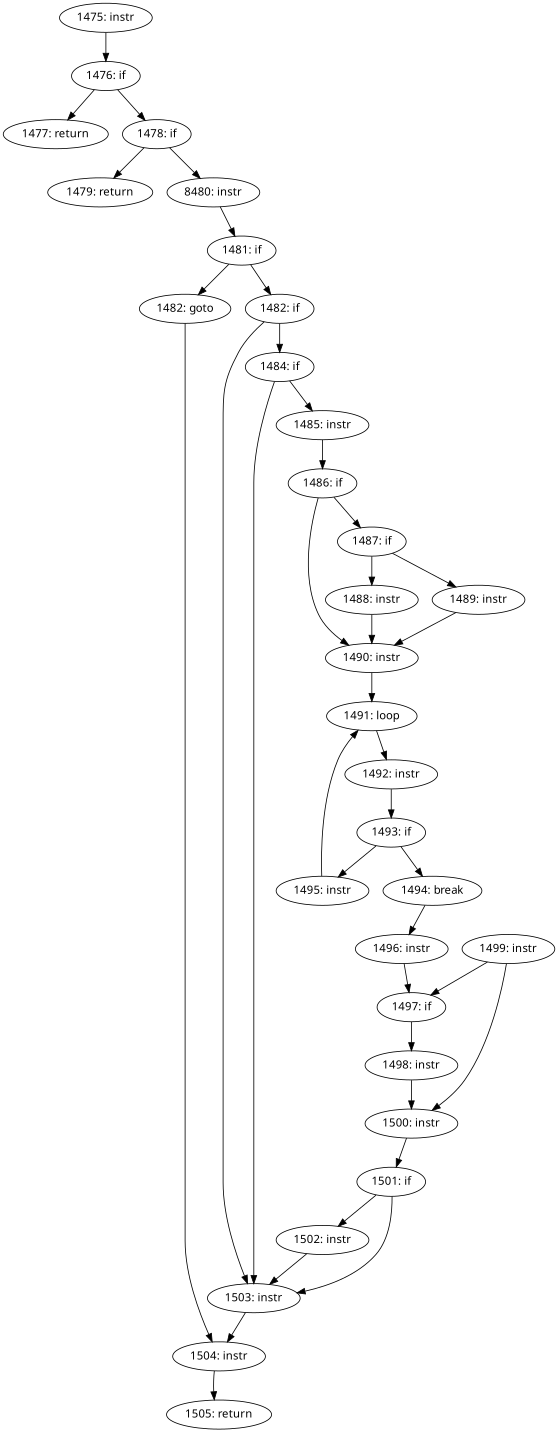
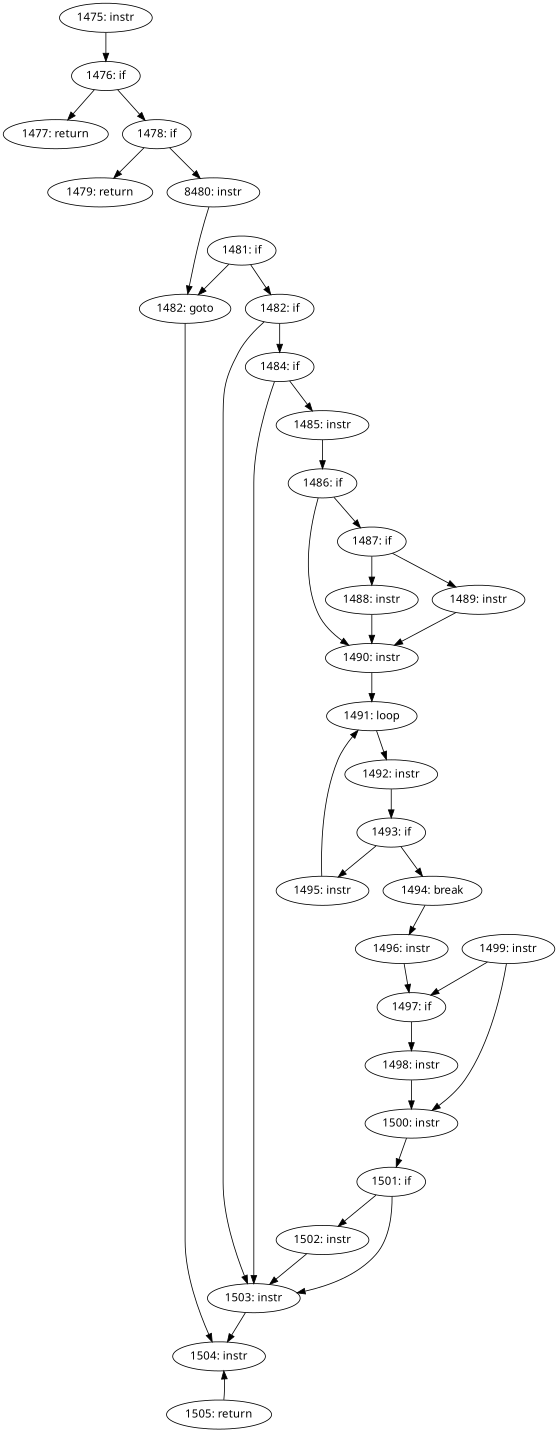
(226, 218) -> (198, 246)
(214, 1381) -> (224, 1389)
